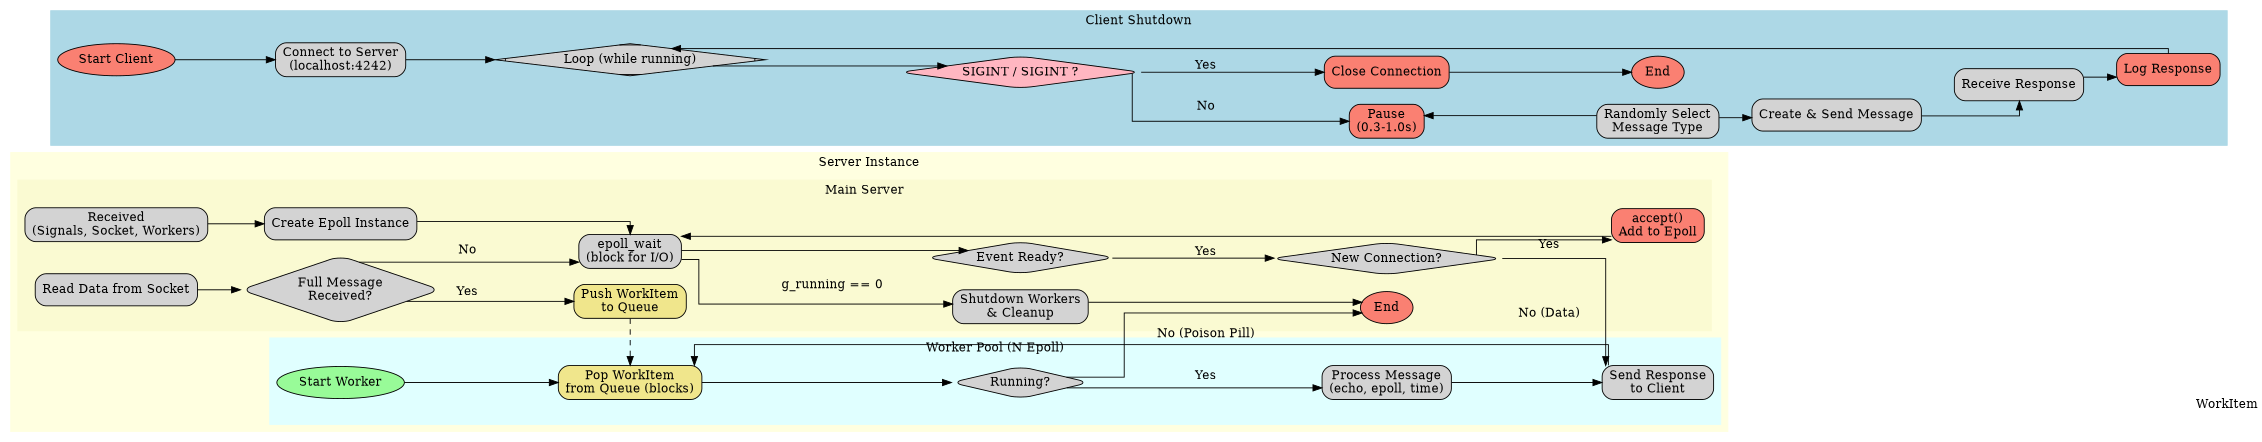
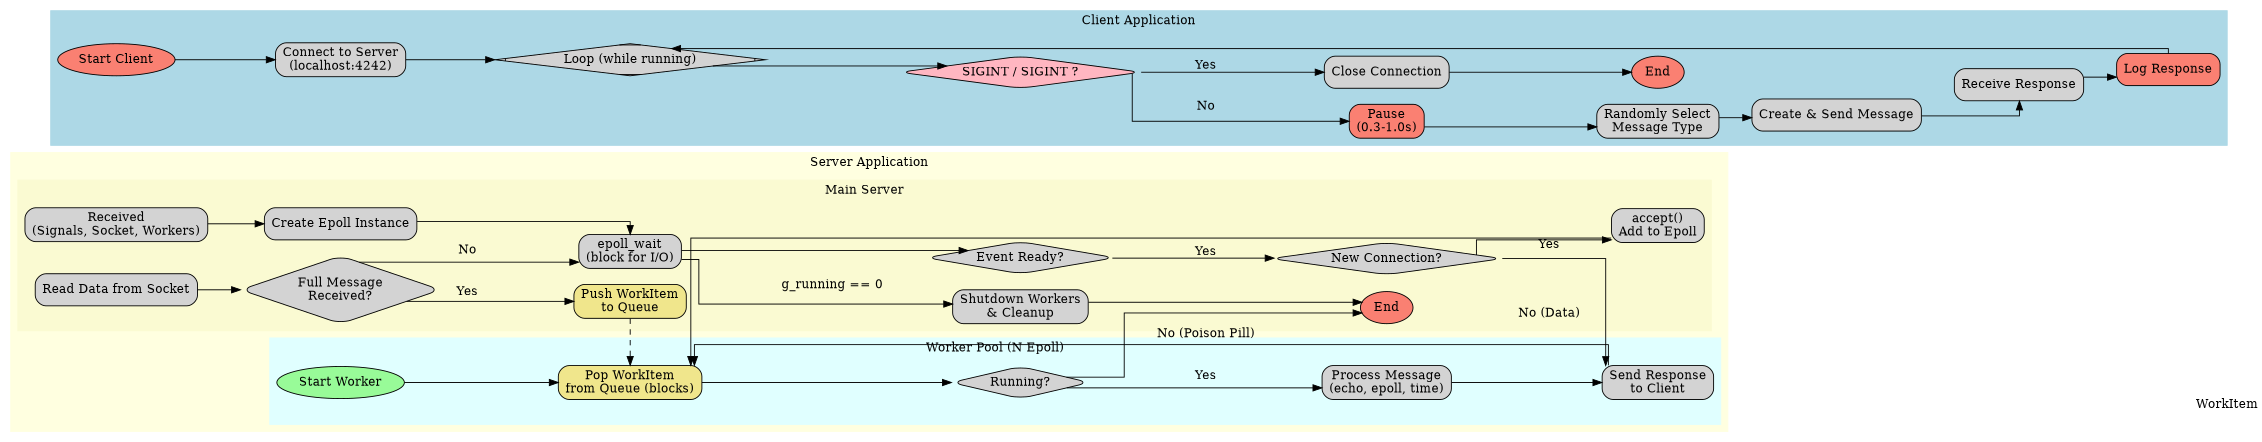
(1139, 21) -> (1139, 21)
(1387, 72) -> (1387, 72)
(1515, 116) -> (1506, 127)
(869, 163) -> (869, 163)
(1658, 226) -> (1658, 226)
(1151, 236) -> (1092, 238)
